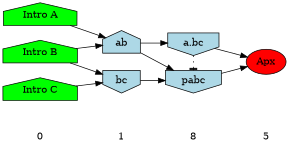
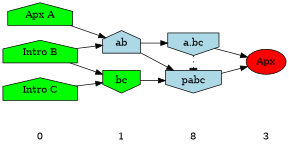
(40, 15) -> (40, 15)
(122, 81) -> (122, 81)
(266, 137) -> (266, 137)
